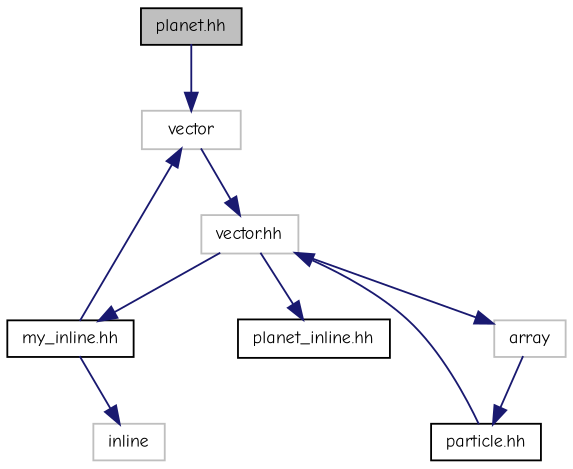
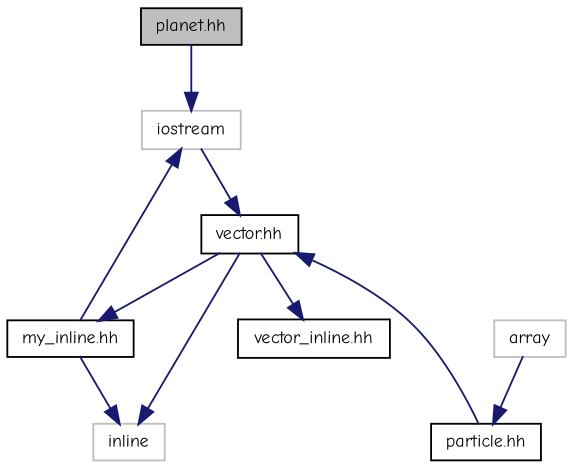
(191, 130) -> (191, 130)
(250, 234) -> (250, 234)
(386, 285) -> (194, 331)
(314, 339) -> (314, 339)
